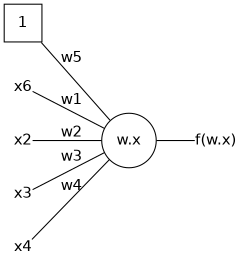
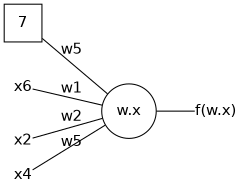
(23, 23) -> (23, 23)
(72, 186) -> (72, 142)
(23, 194) -> none
